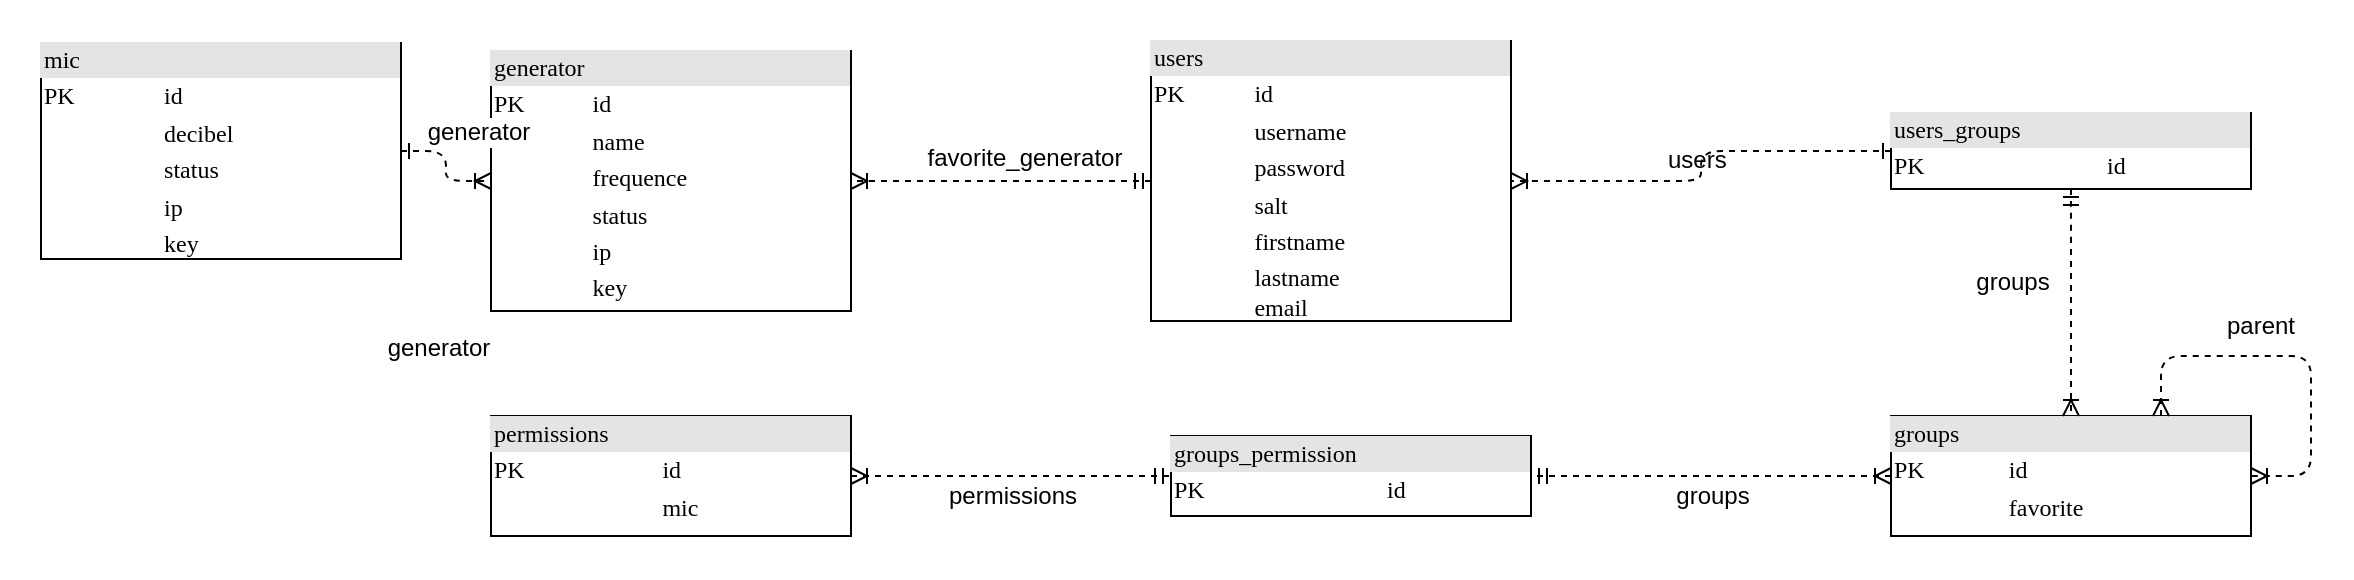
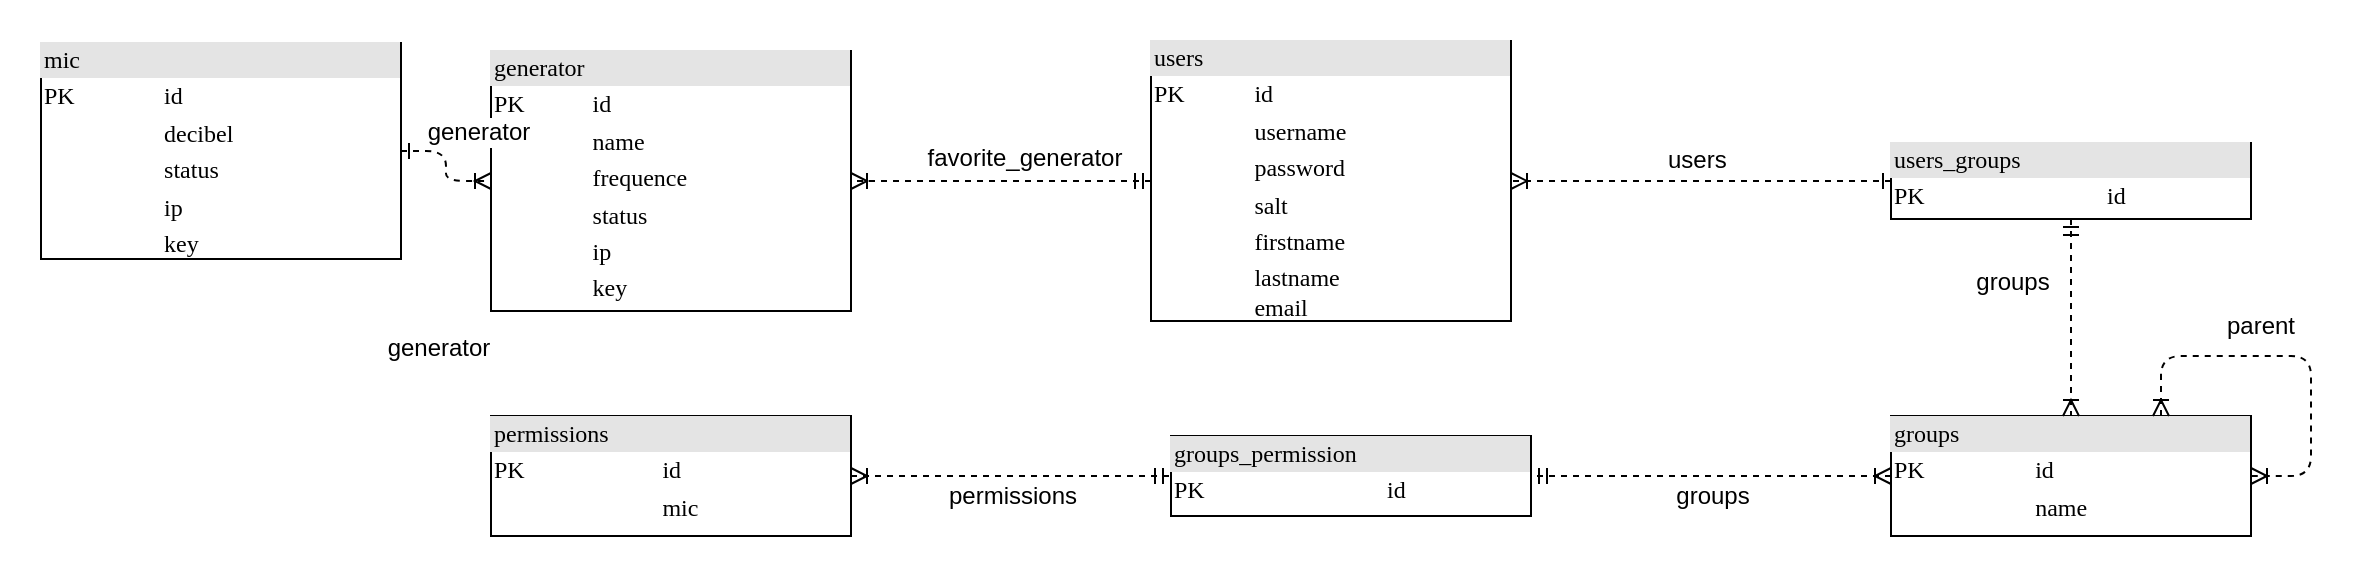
(2071, 151) -> (2071, 181)
(1942, 460) -> (1931, 460)
